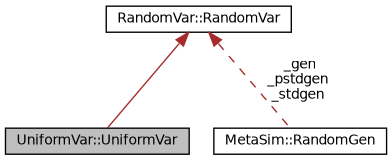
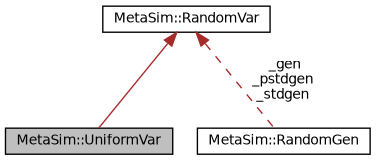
(199, 19) -> (186, 19)
(97, 141) -> (89, 141)
